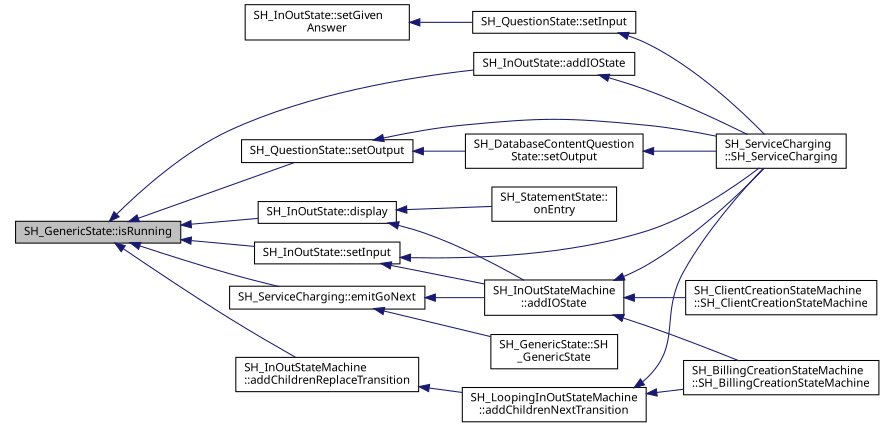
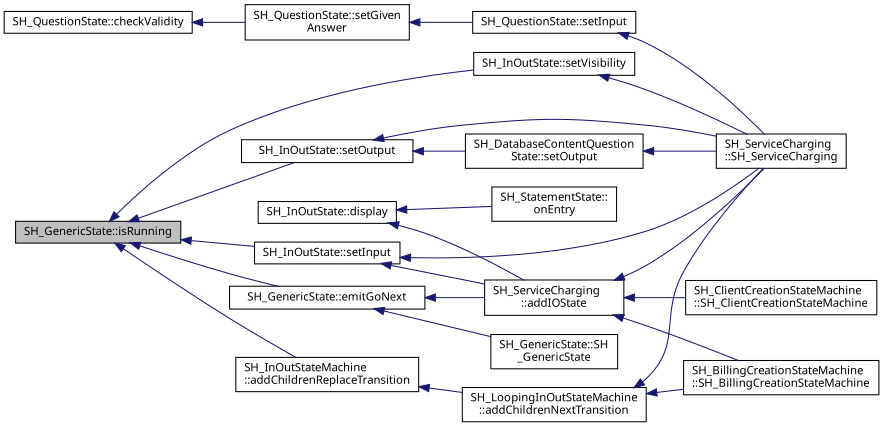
none -> (98, 22)
(327, 22) -> (327, 22)
(554, 64) -> (554, 64)
(327, 151) -> (327, 151)
(225, 221) -> none
(327, 298) -> (327, 298)
(554, 298) -> (554, 298)
